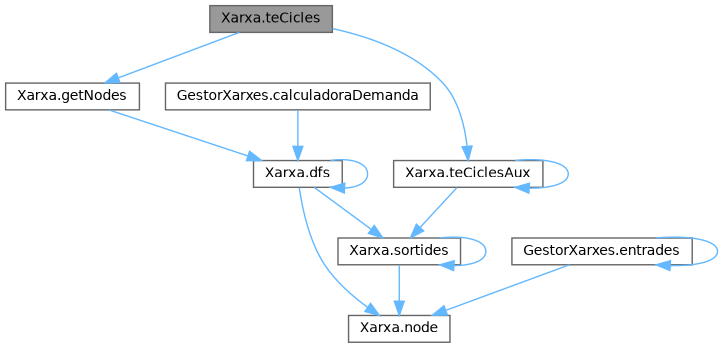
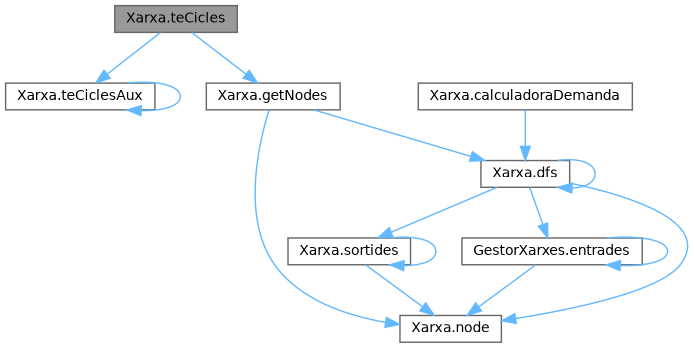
(298, 96) -> (525, 96)
none -> (536, 206)
(439, 208) -> none
none -> (267, 251)
